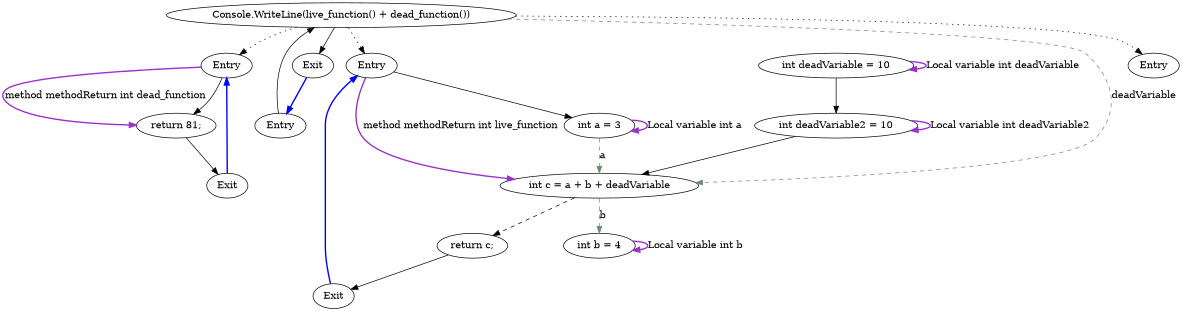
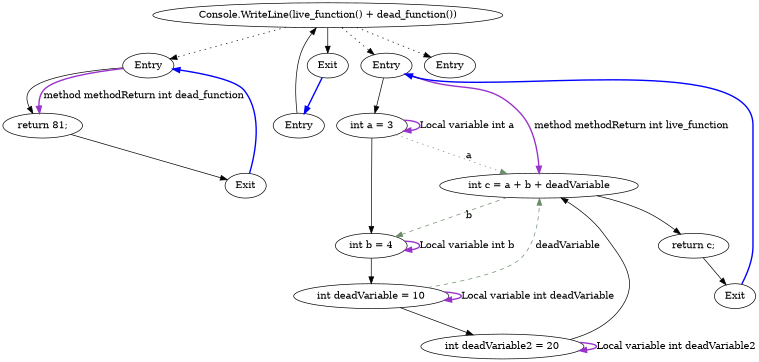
(1044, 44) -> (503, 269)
(836, 126) -> (502, 347)
(599, 152) -> (448, 153)
none -> (372, 182)
(537, 215) -> (638, 208)
none -> (371, 268)
